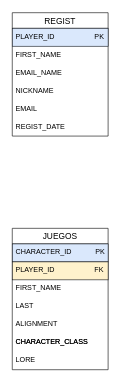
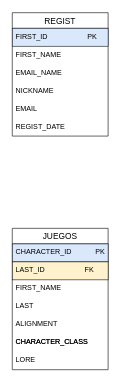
(69, 36) -> (67, 36)
(78, 270) -> (74, 270)
